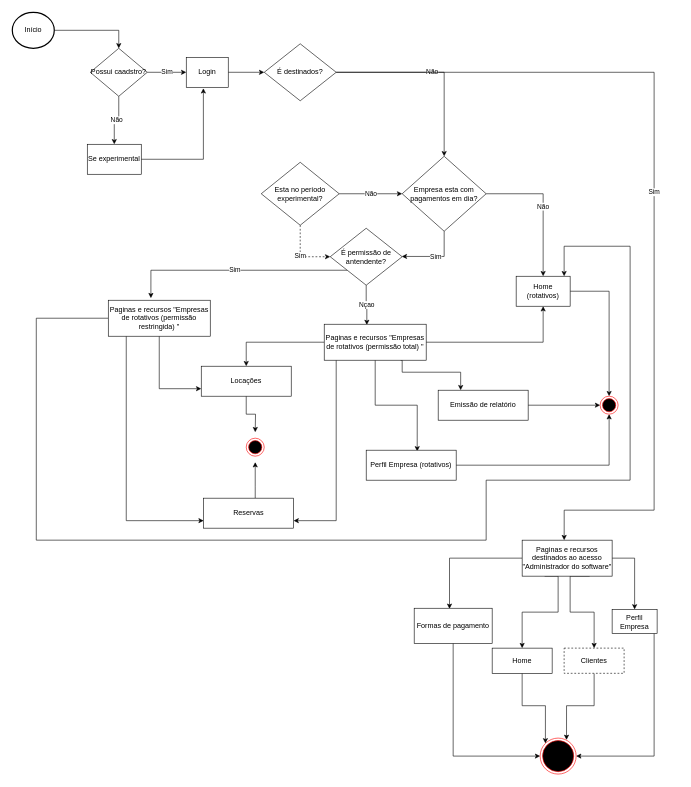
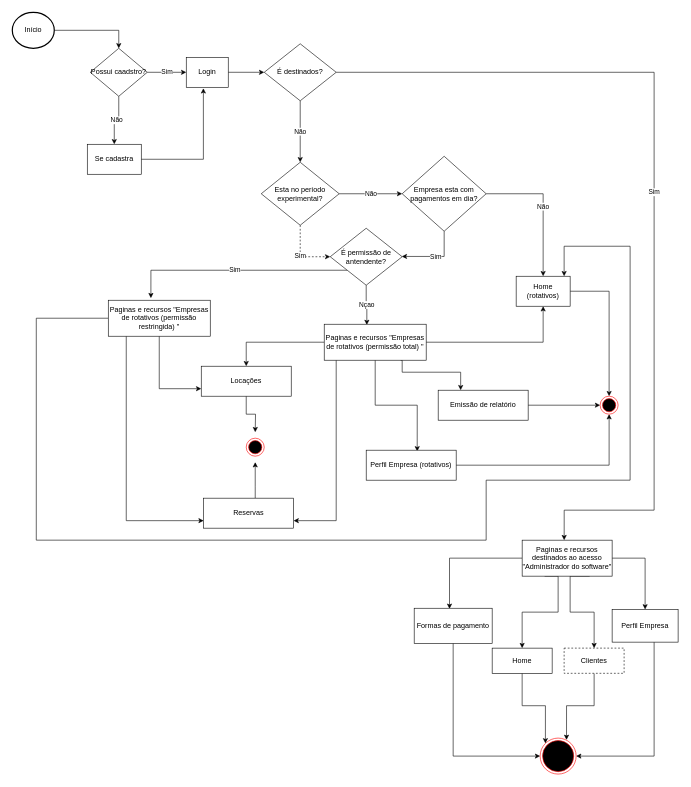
(444, 150) -> (300, 131)
(114, 159) -> (114, 159)
(635, 622) -> (645, 626)
